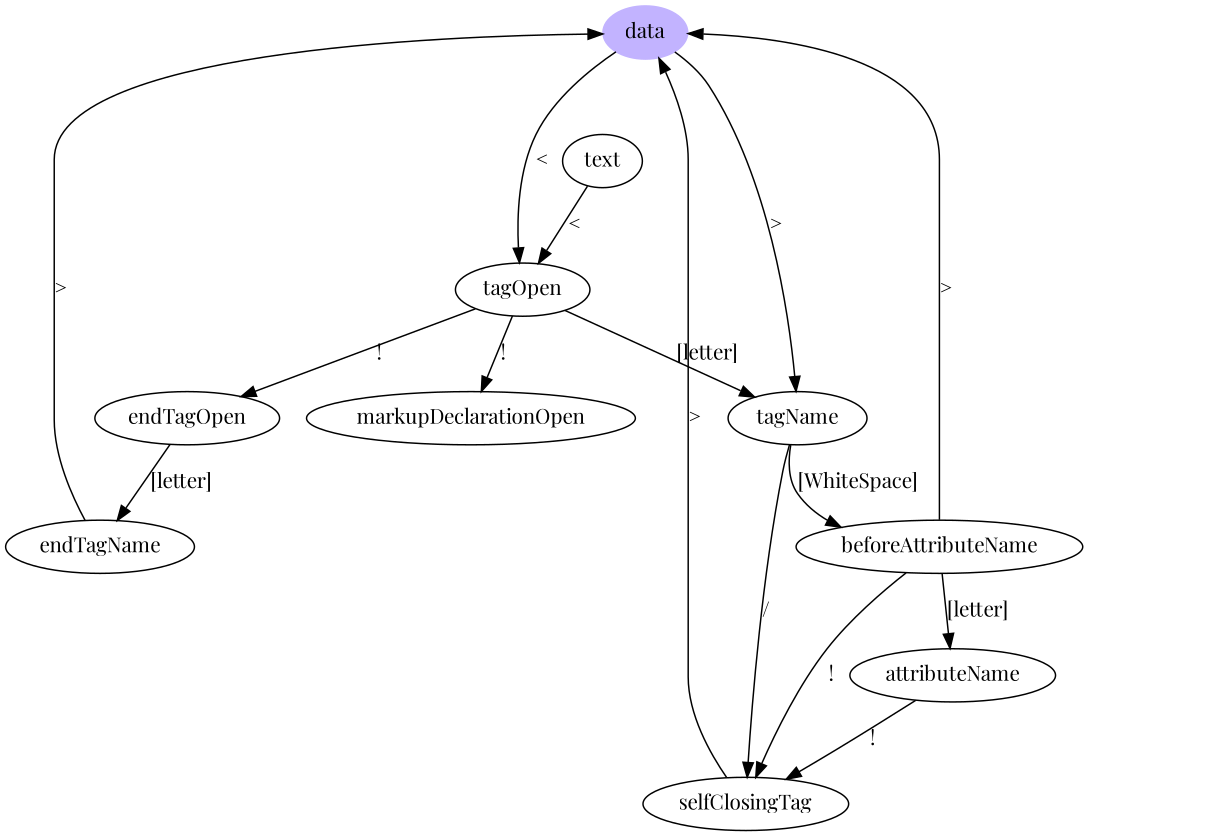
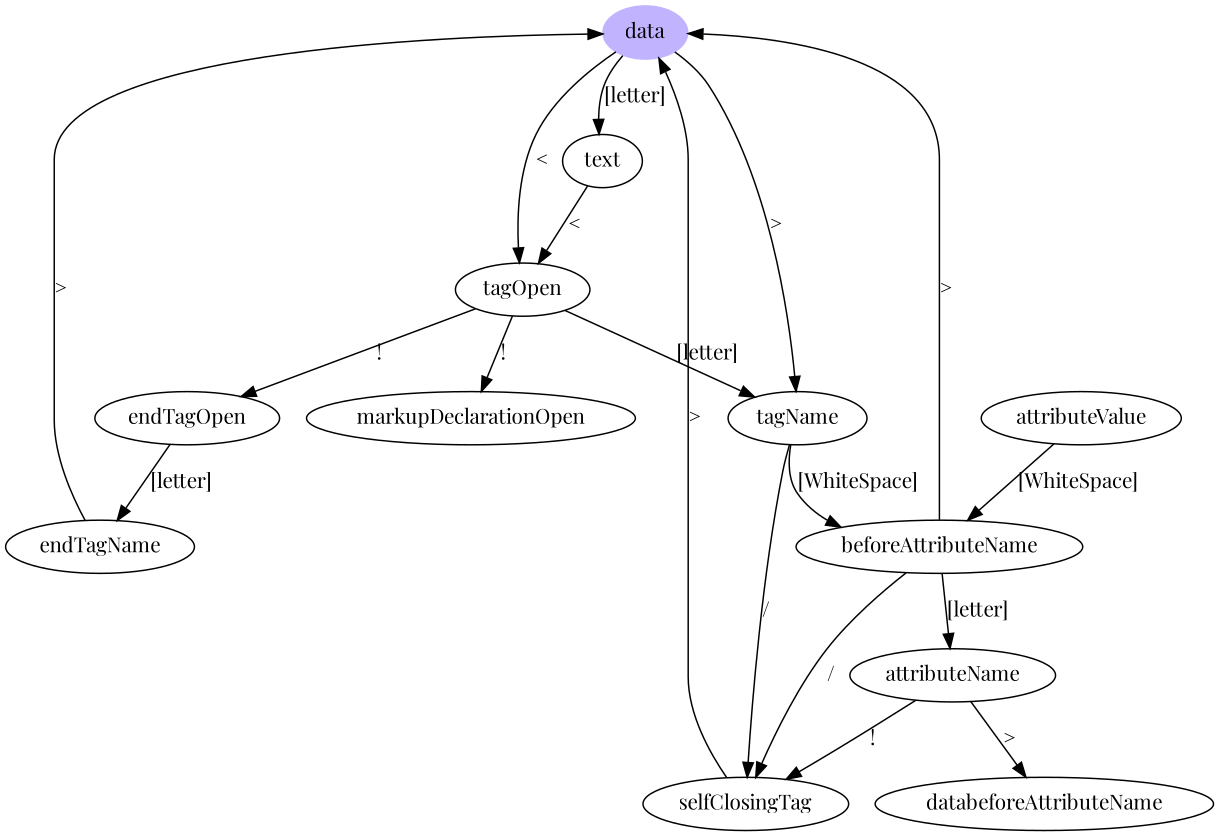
none -> (604, 85)
none -> (1081, 418)
(832, 675) -> (832, 675)
none -> (1044, 804)
